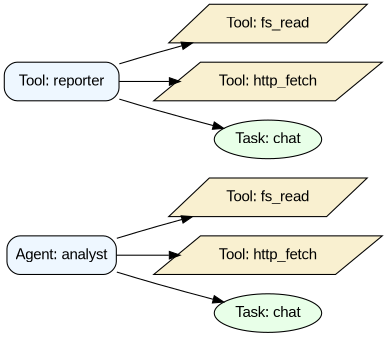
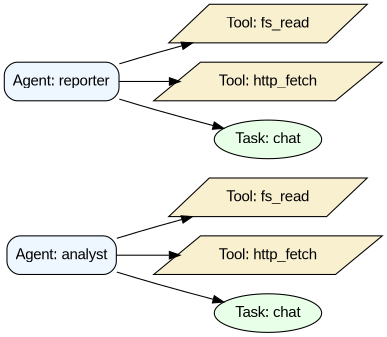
(62, 81) -> (62, 81)
